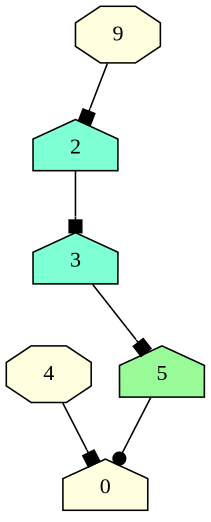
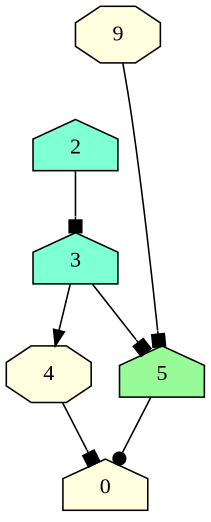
(99, 86) -> (142, 197)
none -> (65, 307)
